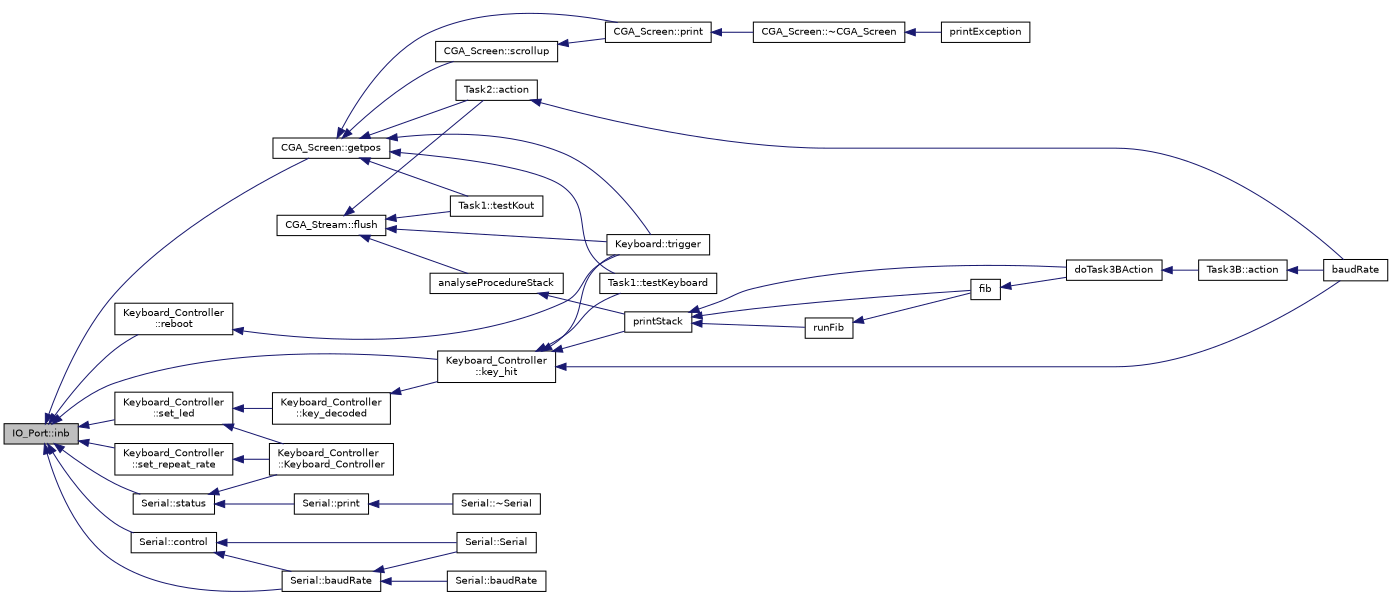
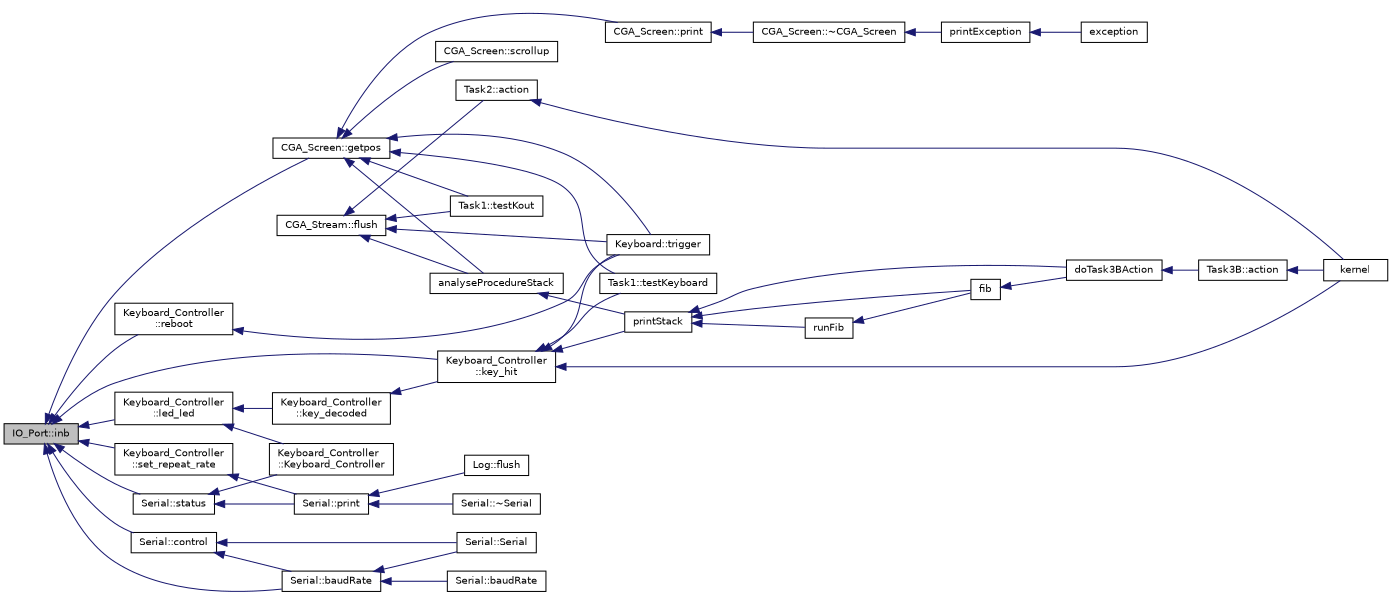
none -> (1114, 32)
(587, 41) -> none
(419, 117) -> (421, 222)
(1356, 270) -> (1356, 270)
(174, 408) -> (174, 408)
(256, 459) -> (267, 486)
none -> (497, 465)
